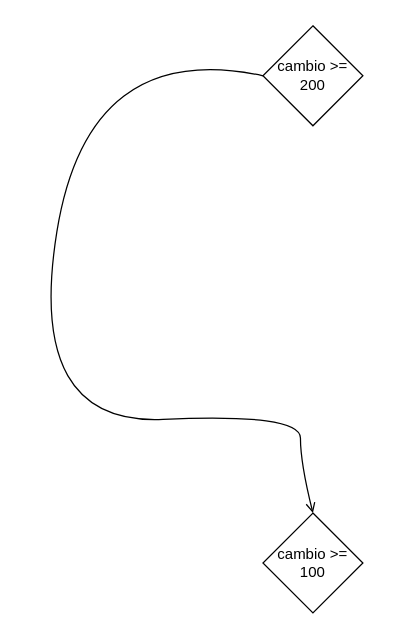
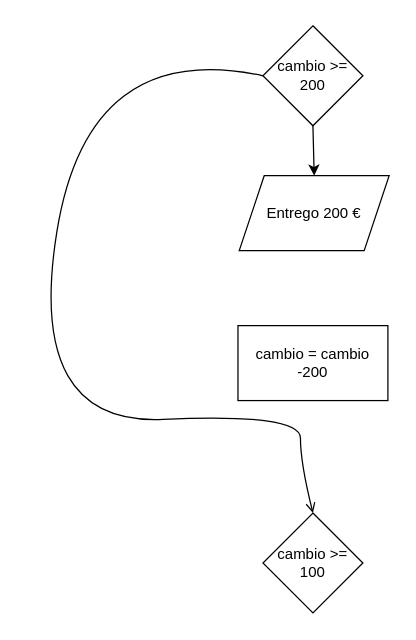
none -> (314, 147)
none -> (314, 213)
none -> (313, 363)
